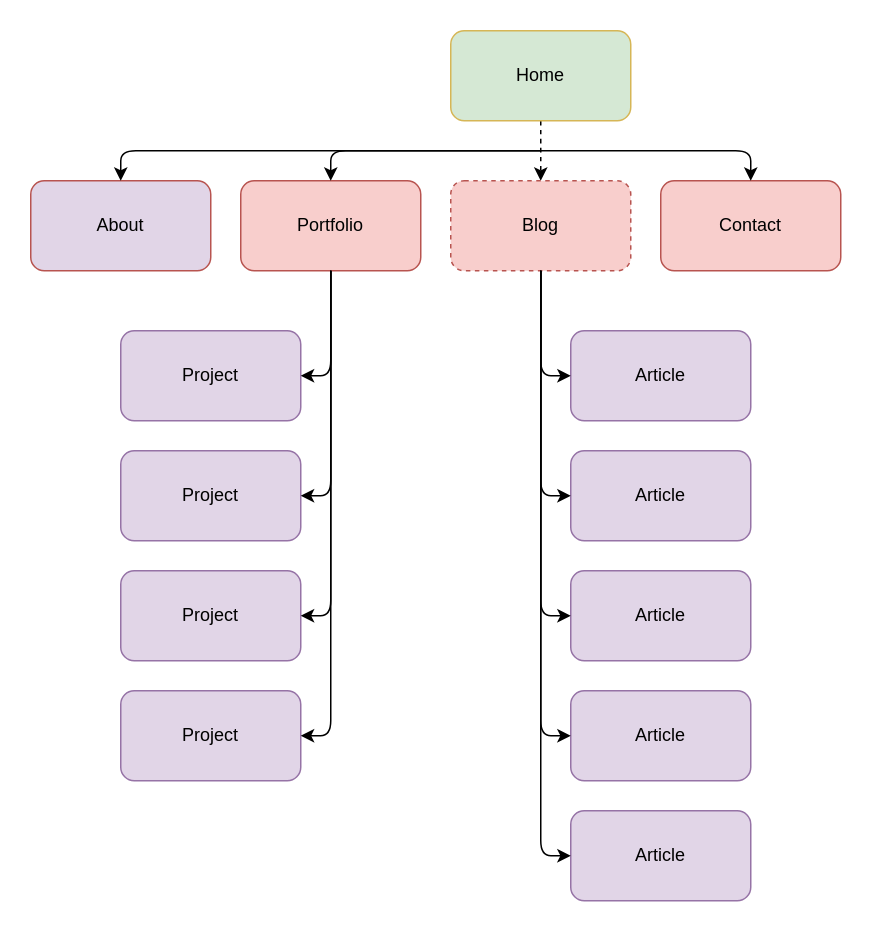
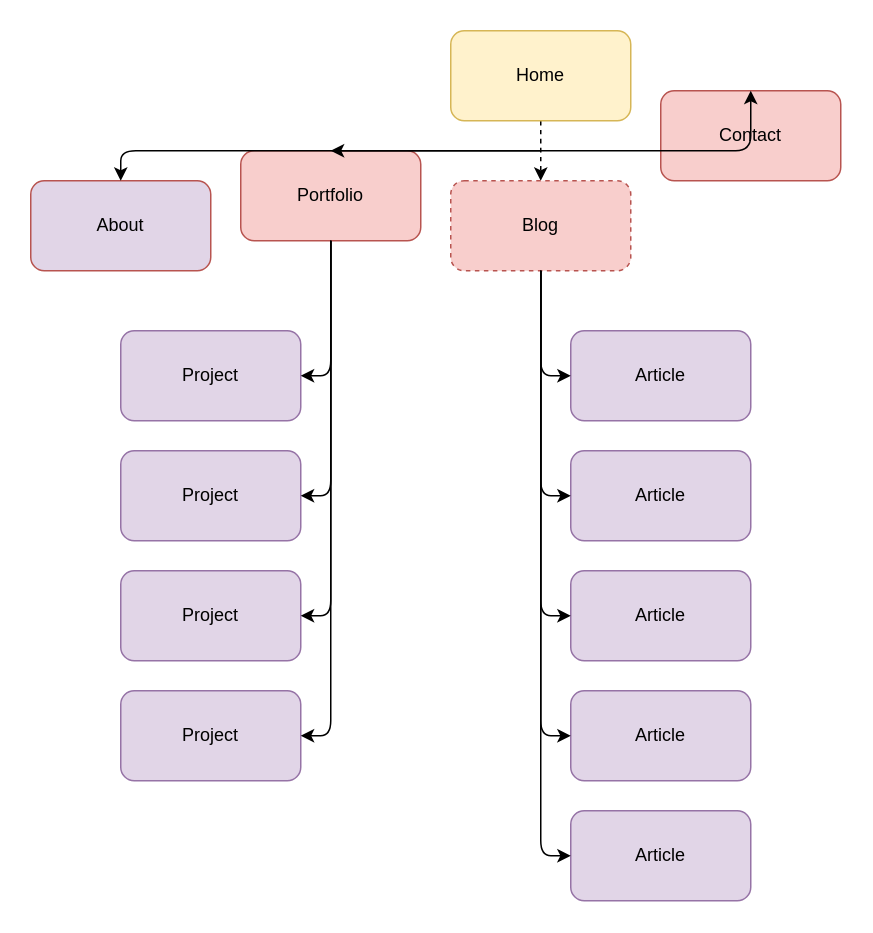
(541, 76) -> (541, 76)
(331, 226) -> (331, 196)
(751, 226) -> (751, 136)
